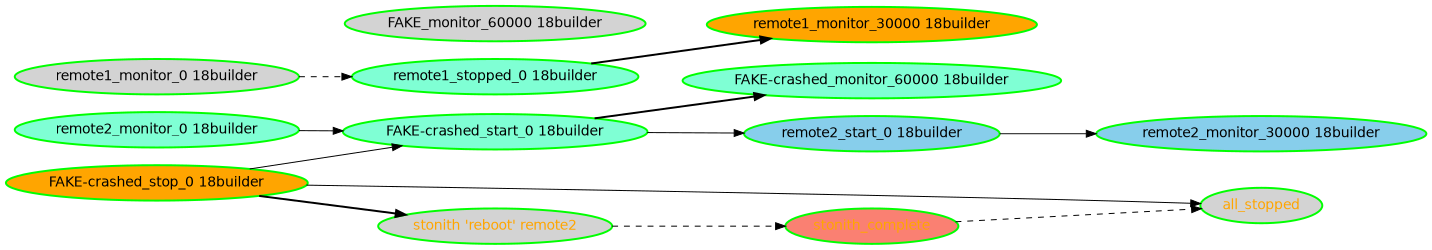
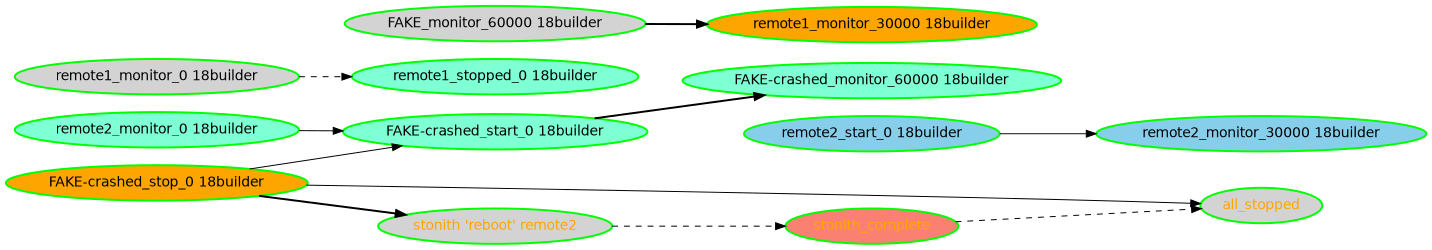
(676, 52) -> (671, 24)
(691, 133) -> none
